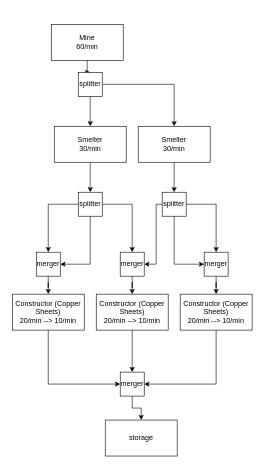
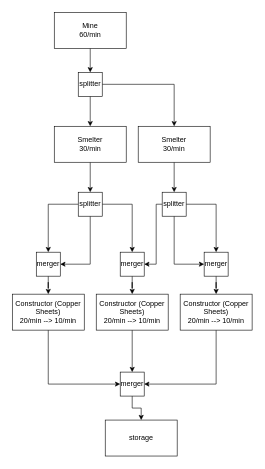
(87, 42) -> (90, 30)
